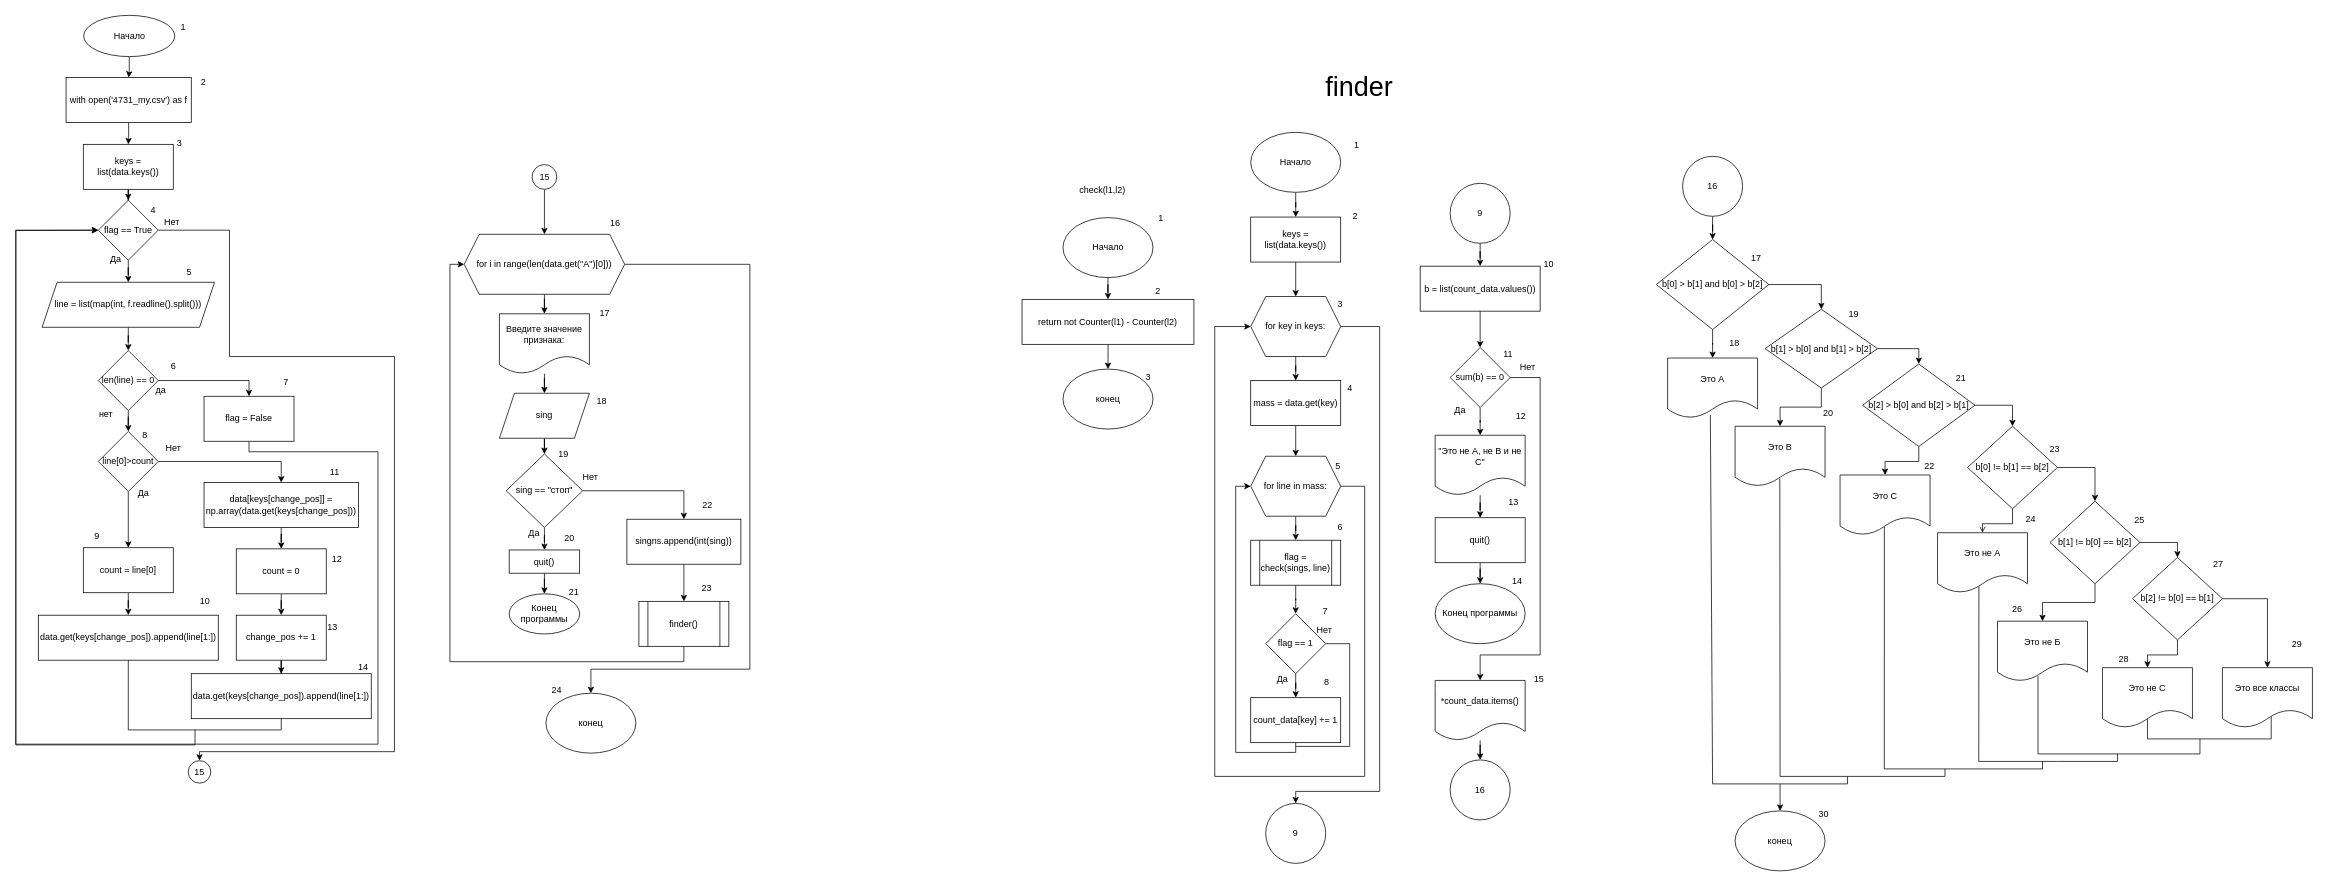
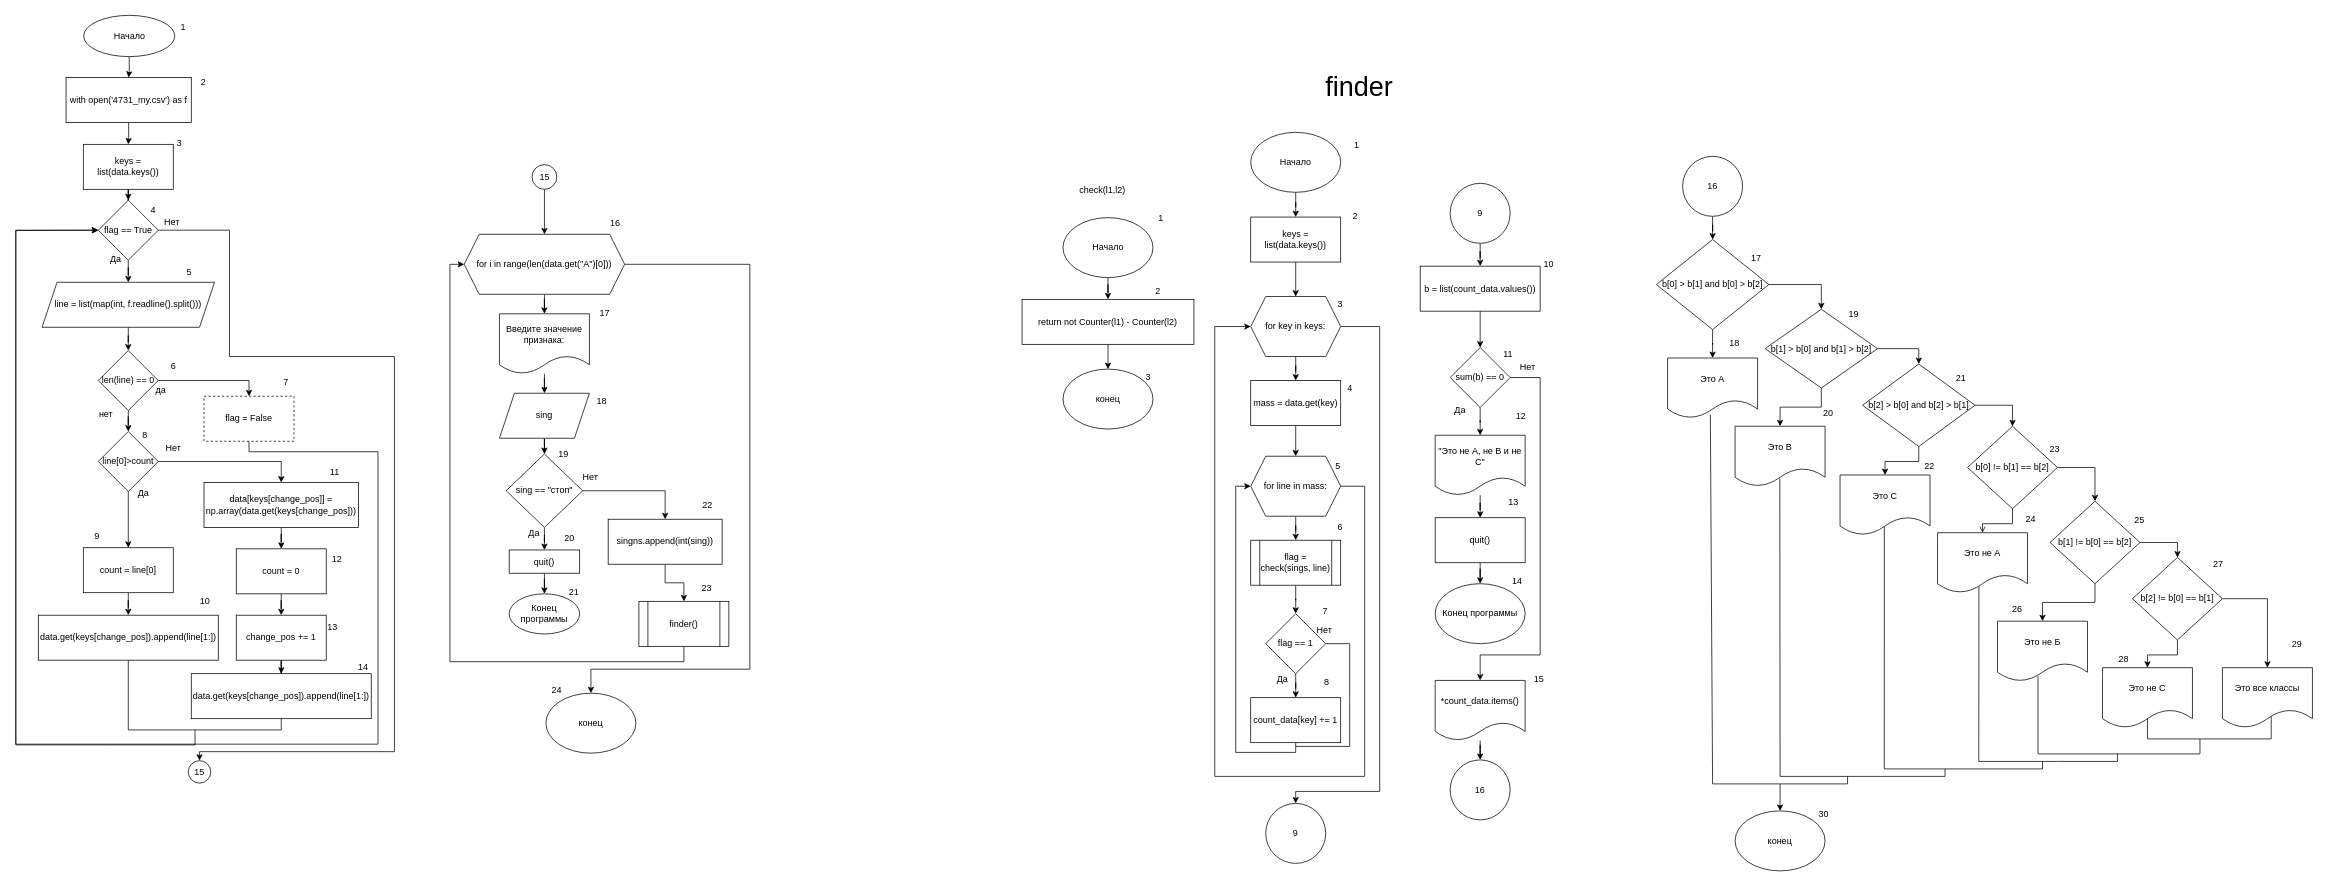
(249, 419) -> (249, 419)
(684, 542) -> (665, 542)
